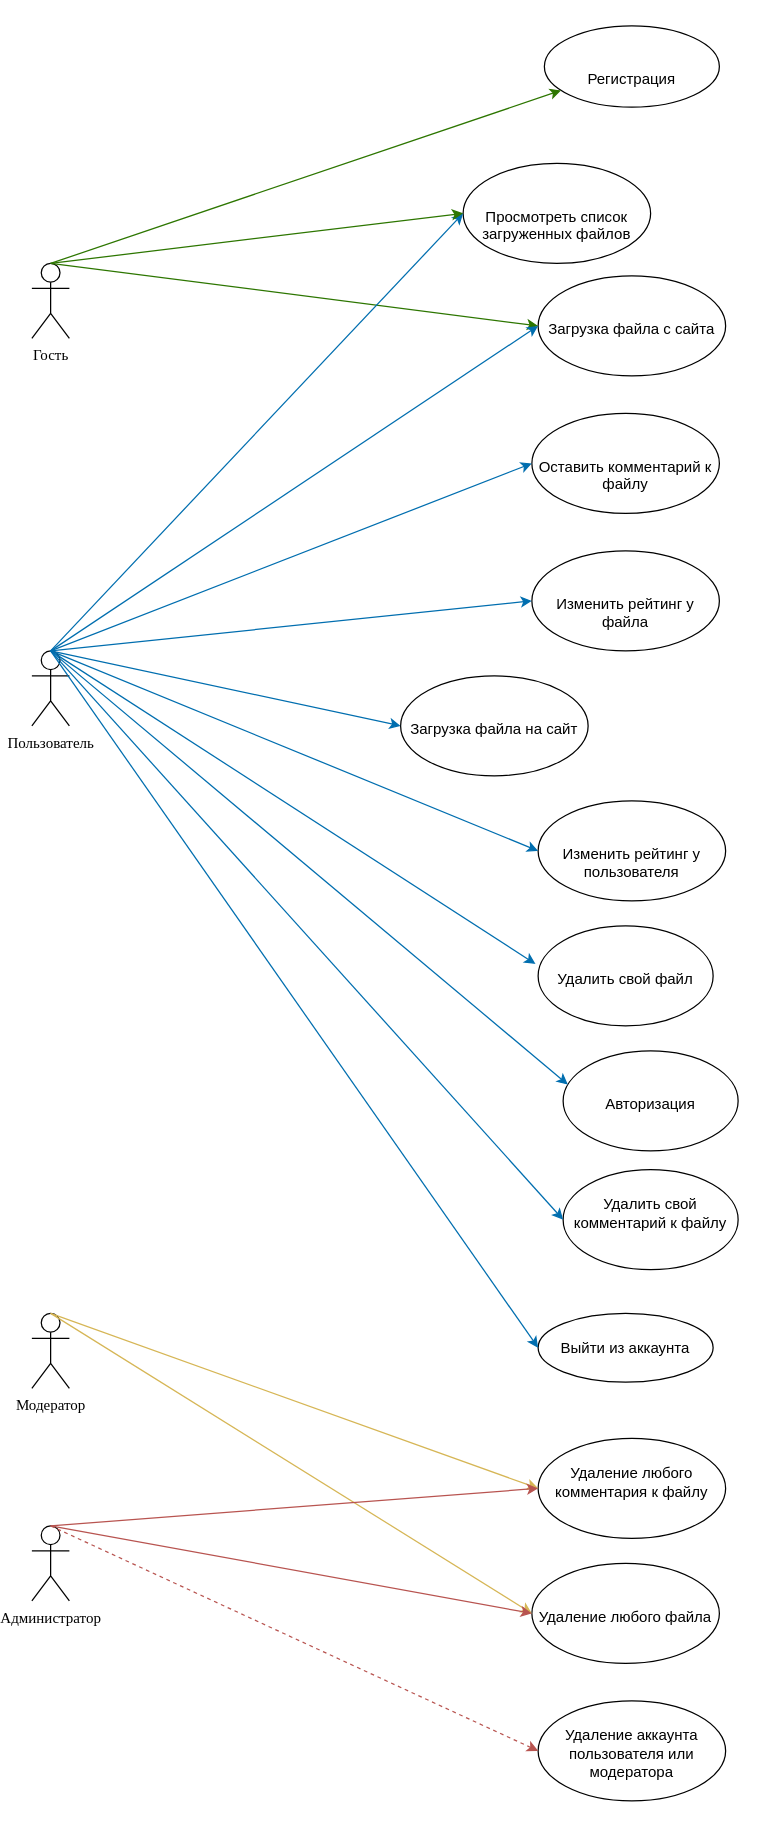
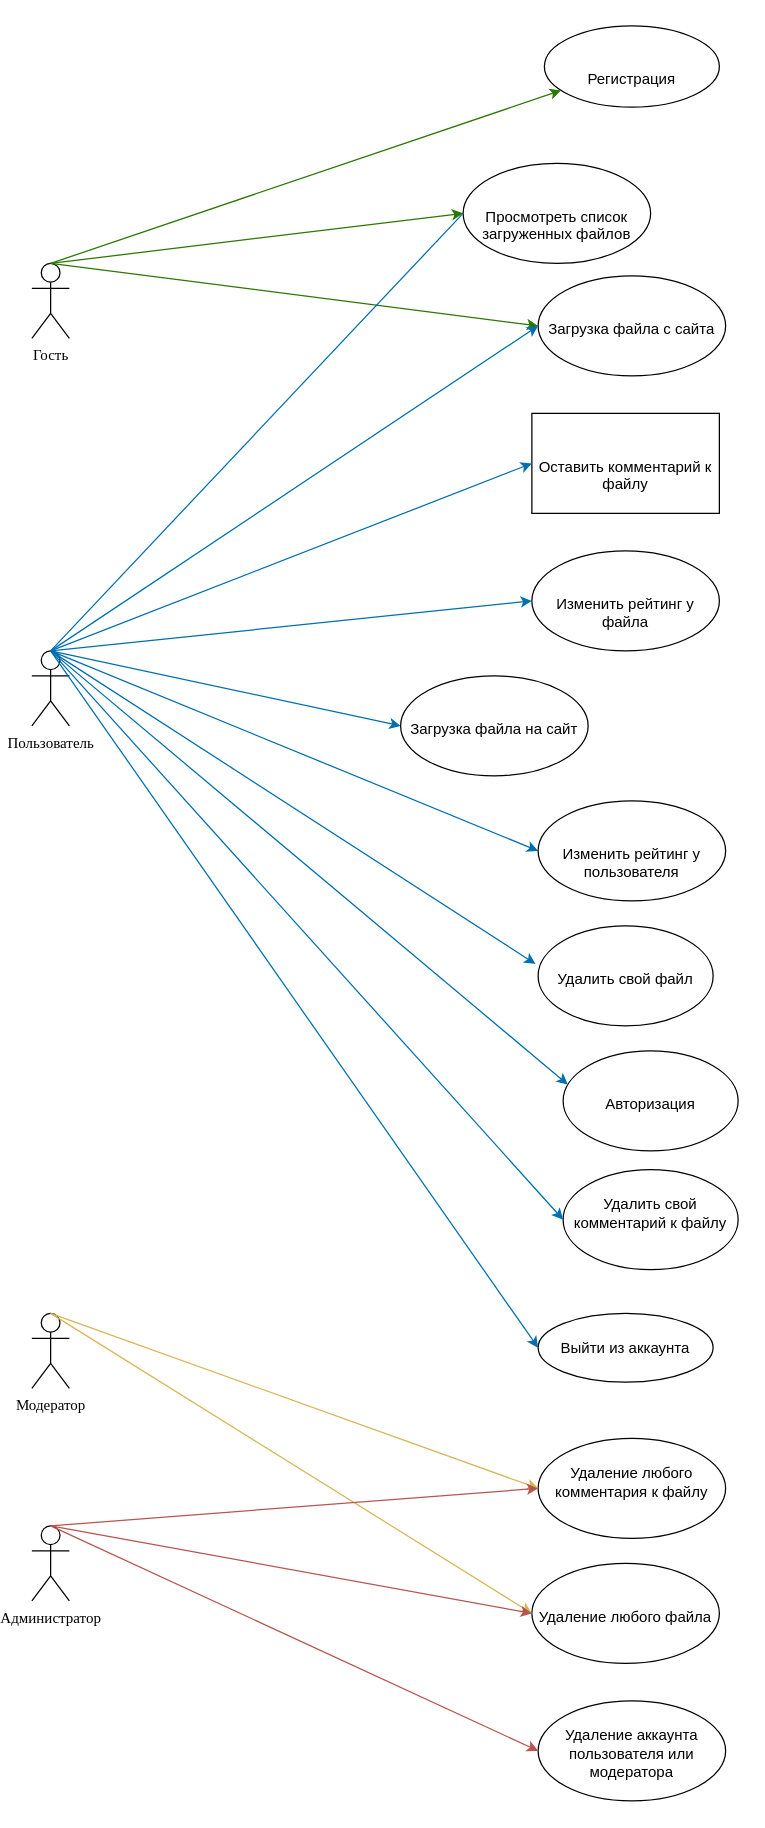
(456, 220) -> (459, 217)
(626, 463) -> (626, 463)
(292, 1637) -> (292, 1637)
